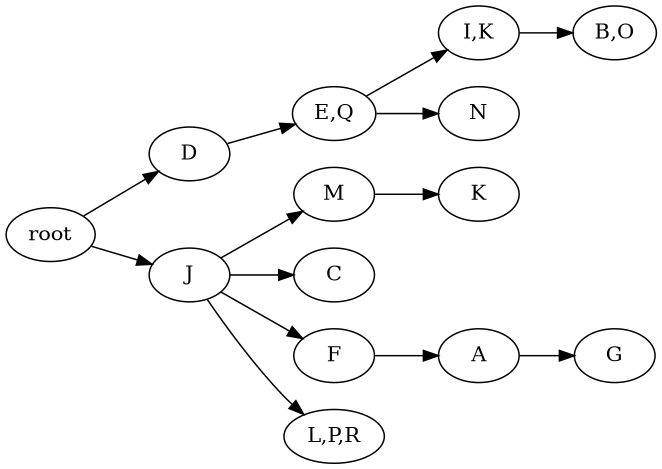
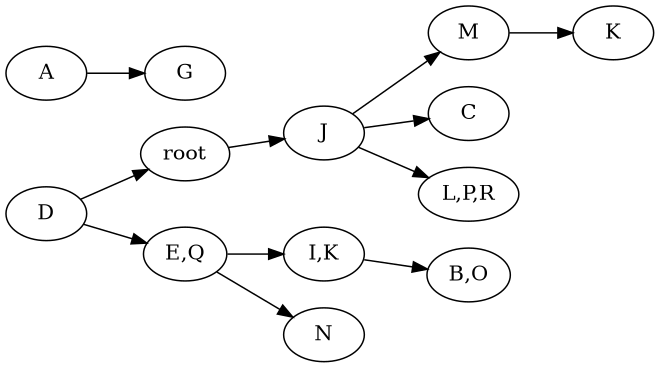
(114, 198) -> (108, 187)
(334, 356) -> none
